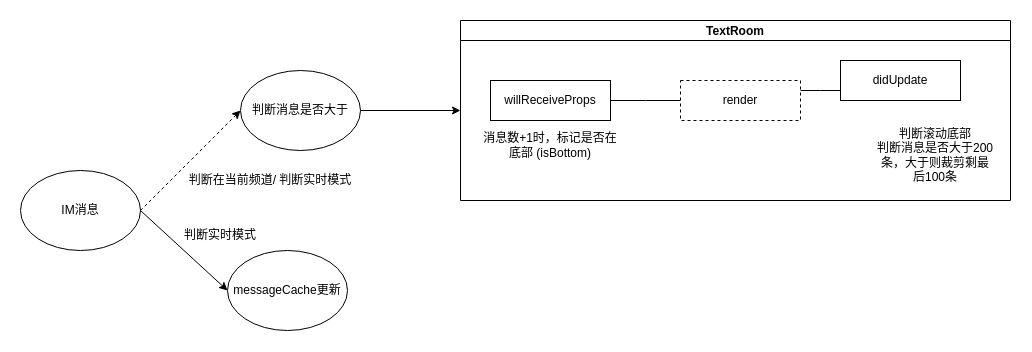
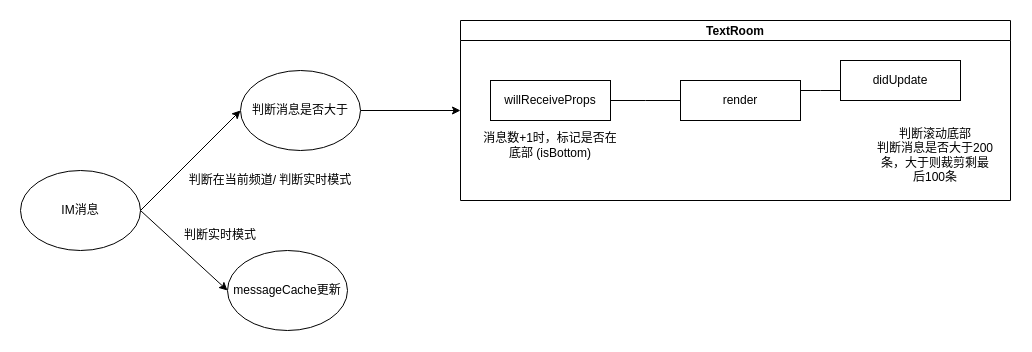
(741, 101) -> (741, 101)
(189, 162) -> (189, 162)
